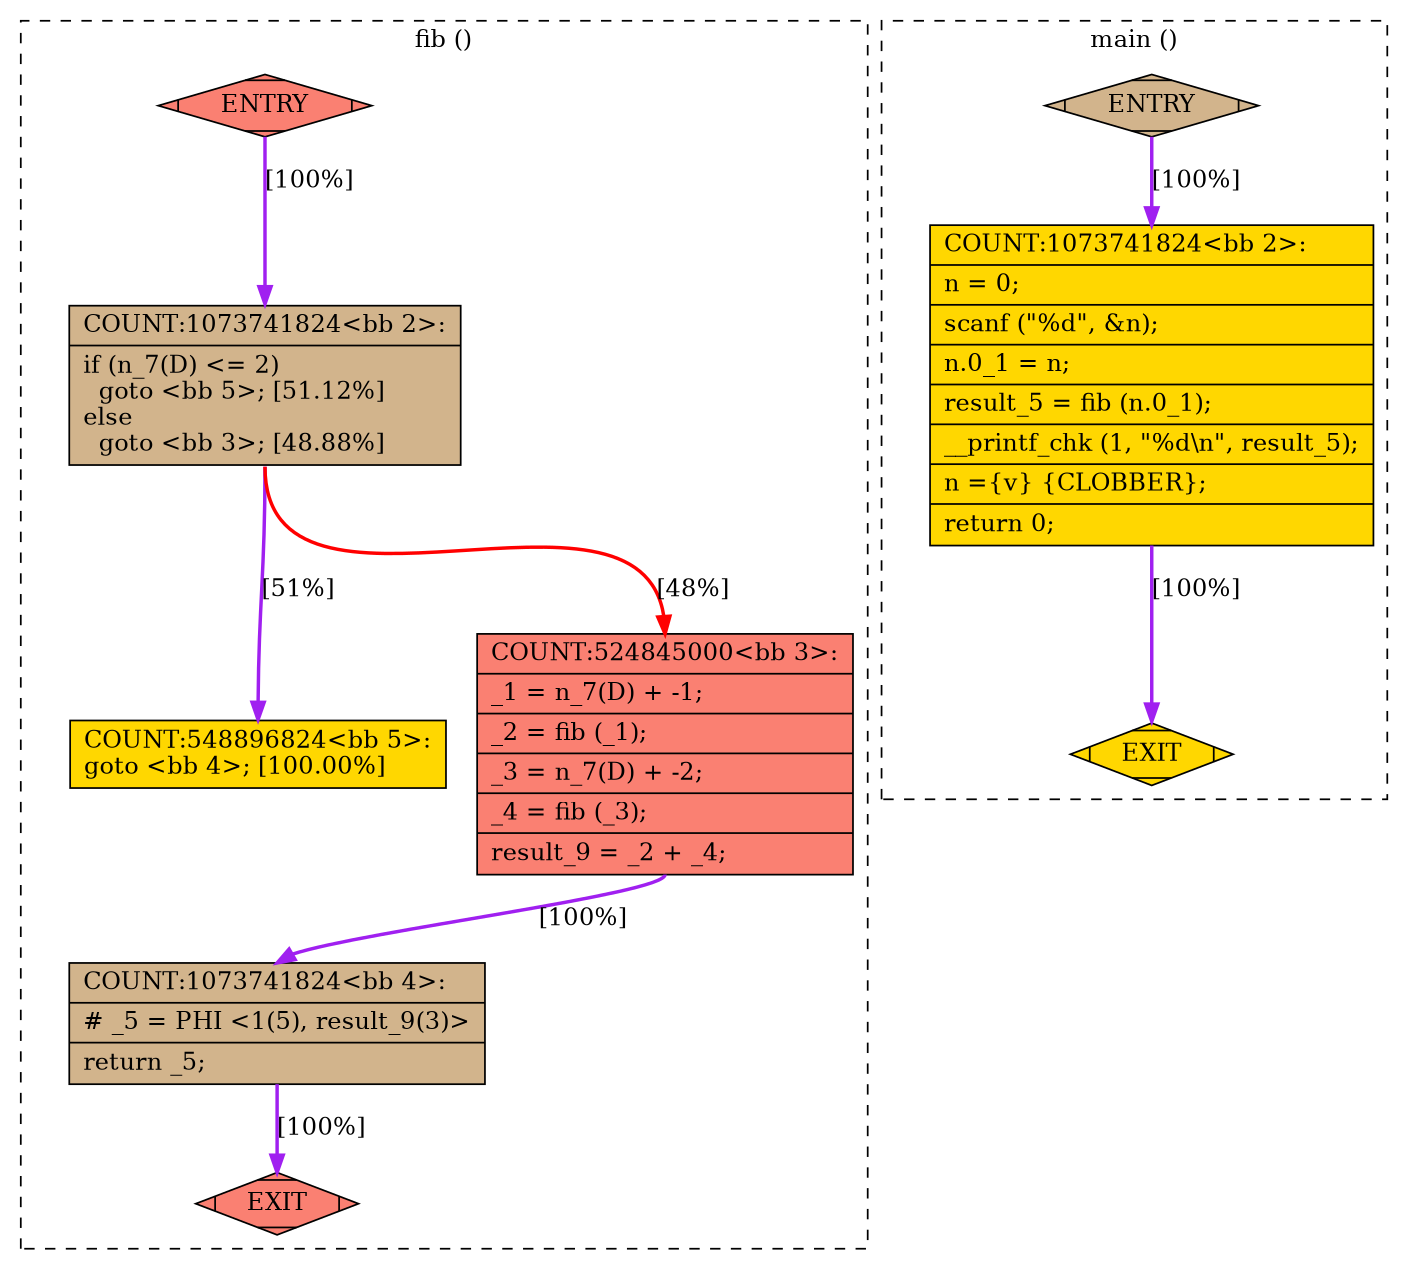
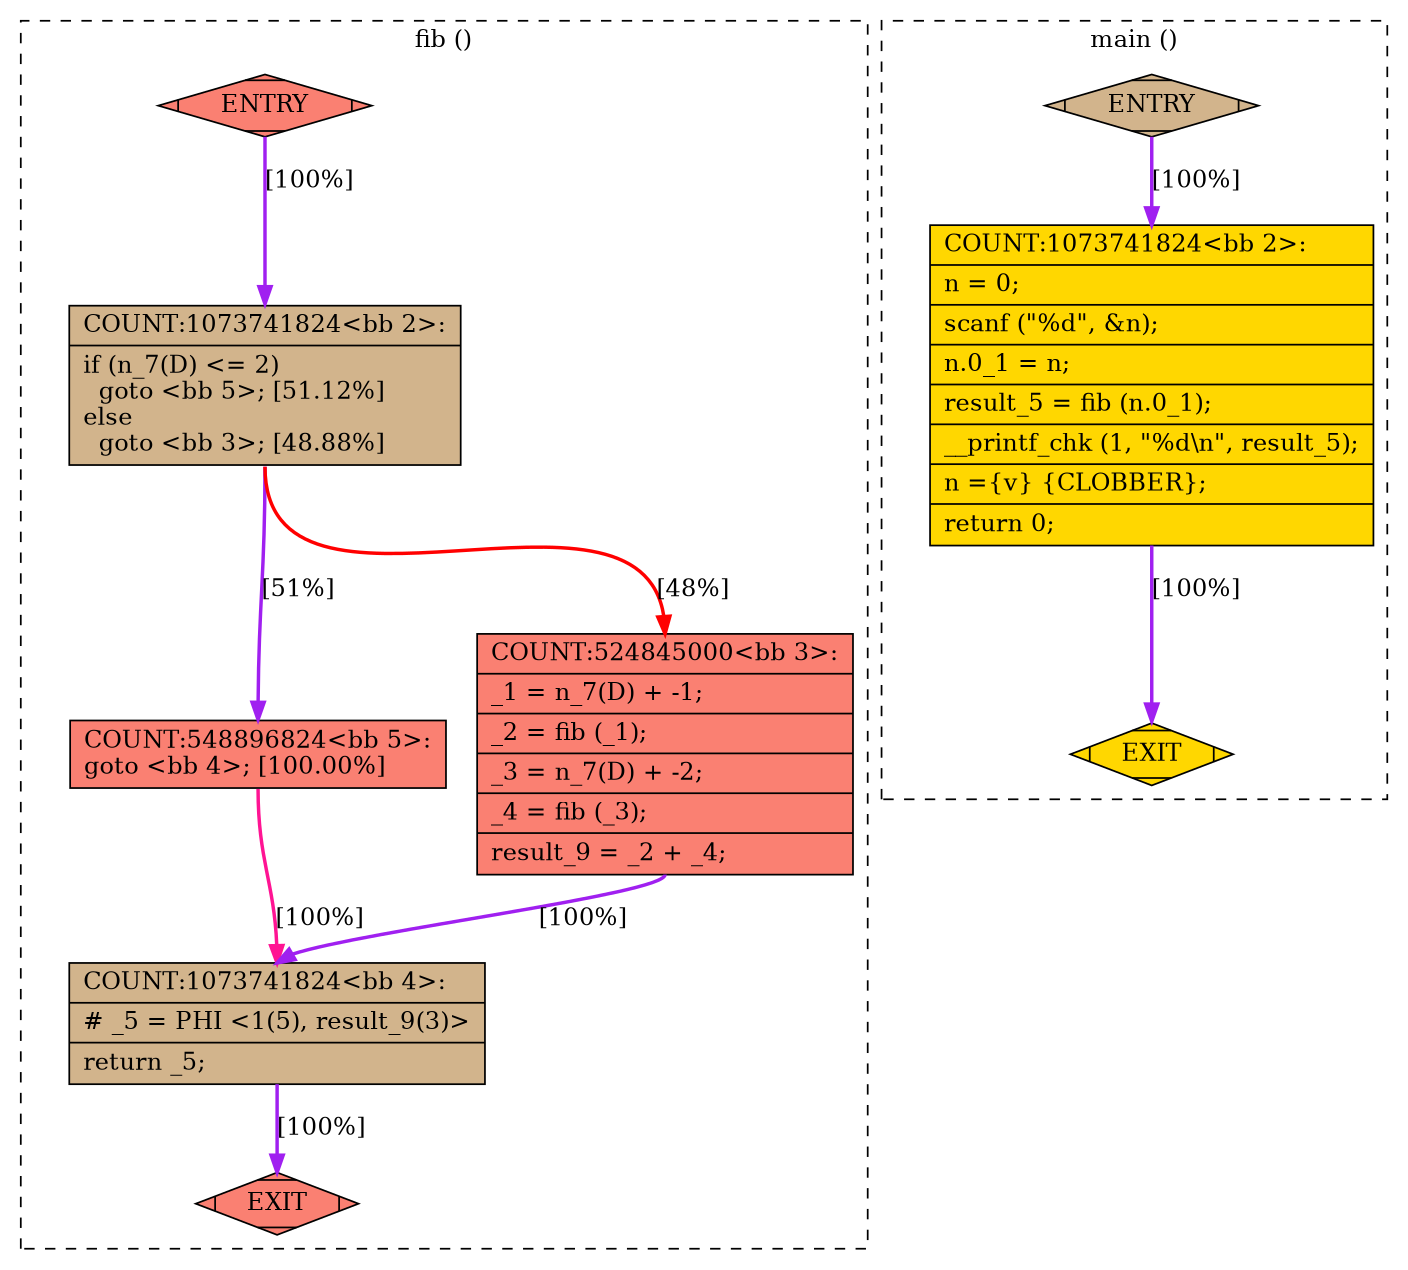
(258, 754) -> (258, 754)
none -> (266, 867)
